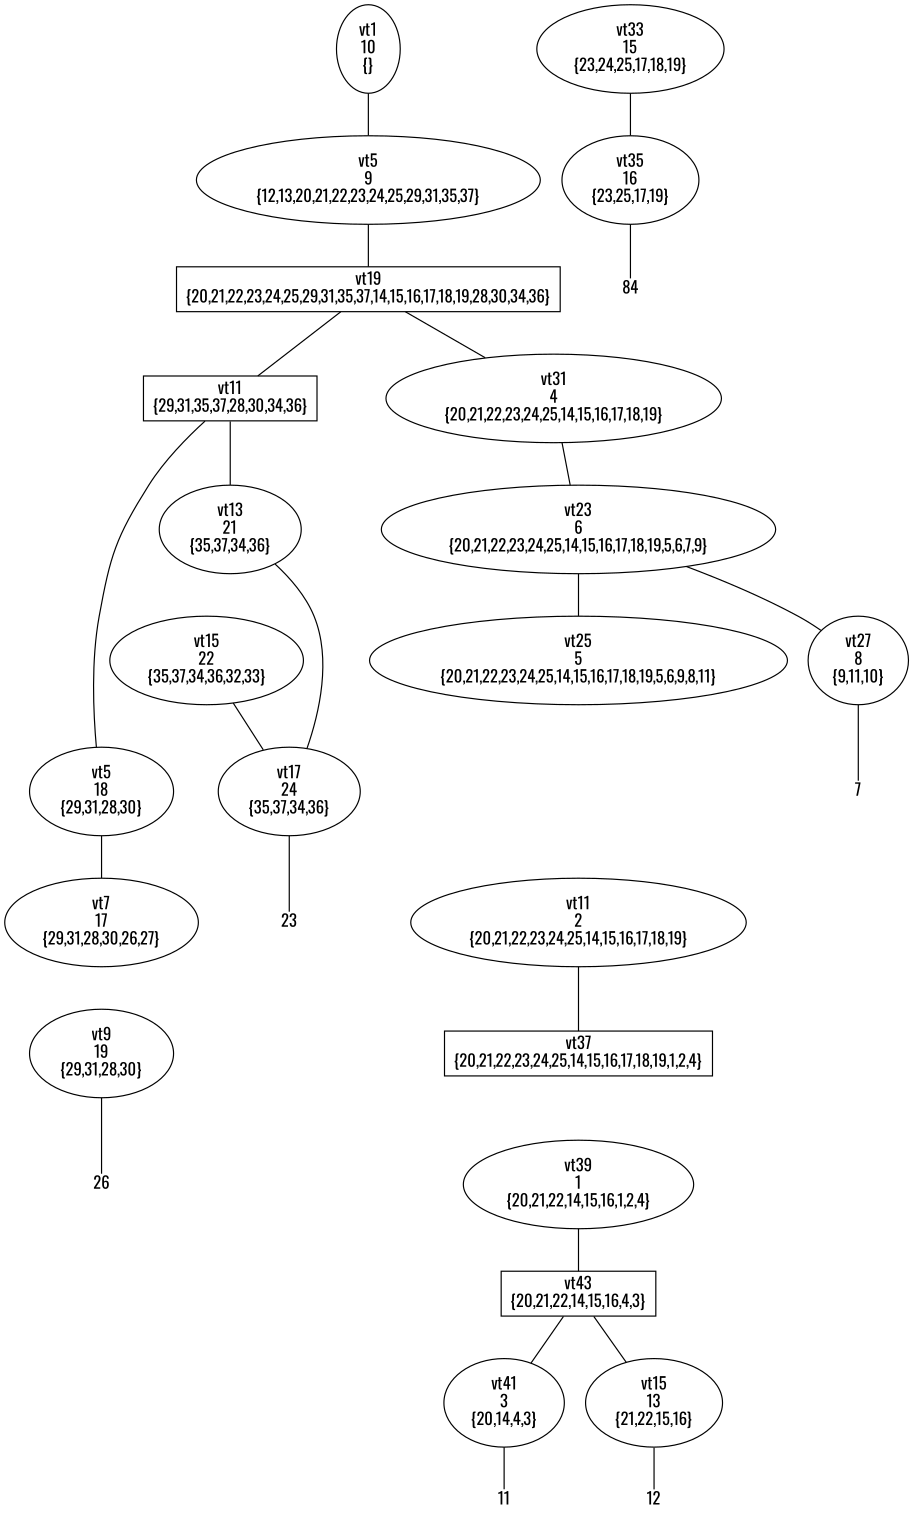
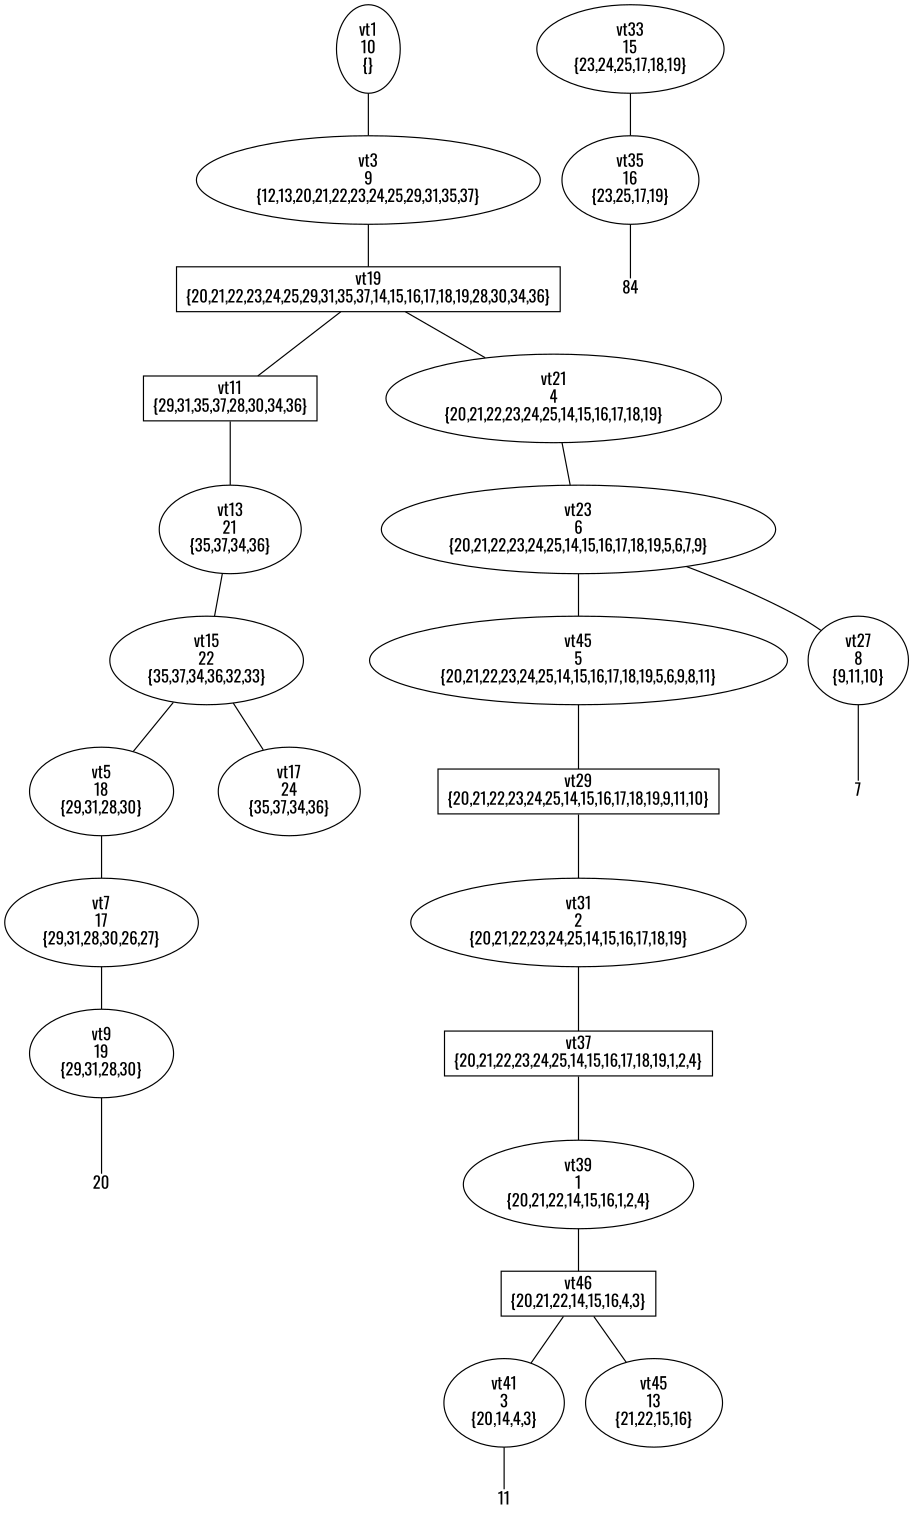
(368, 180) -> (368, 180)
(554, 398) -> (554, 398)
(109, 570) -> (153, 727)
(322, 650) -> (218, 595)
(578, 660) -> (578, 660)
none -> (578, 791)
(289, 922) -> none
(578, 922) -> (578, 922)
none -> (102, 988)
none -> (578, 1108)
(102, 1184) -> (102, 1184)
(578, 1294) -> (578, 1294)
(654, 1403) -> (654, 1403)
(654, 1500) -> none
